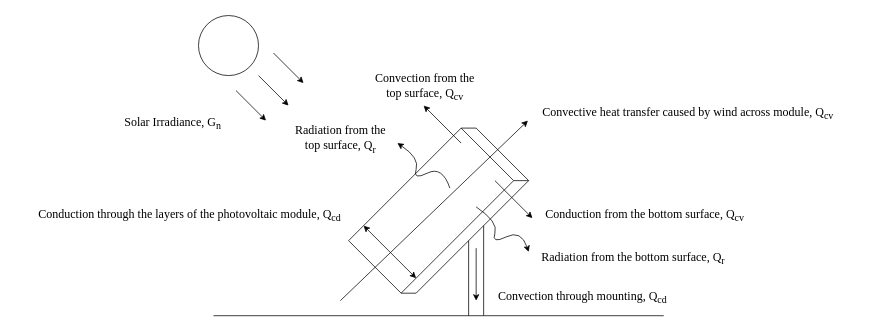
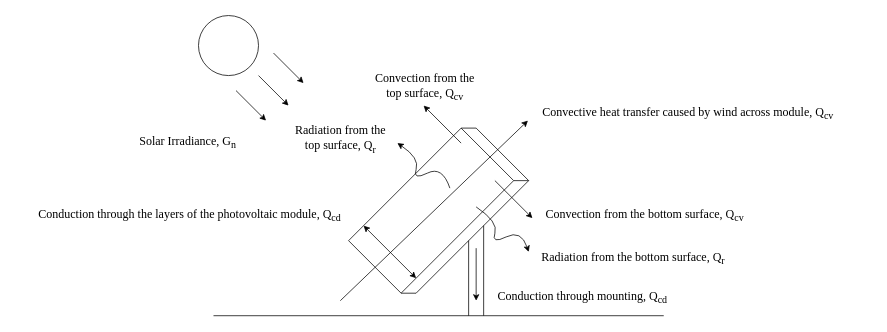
(173, 123) -> (188, 142)
(645, 215) -> (645, 215)
(582, 297) -> (582, 297)
